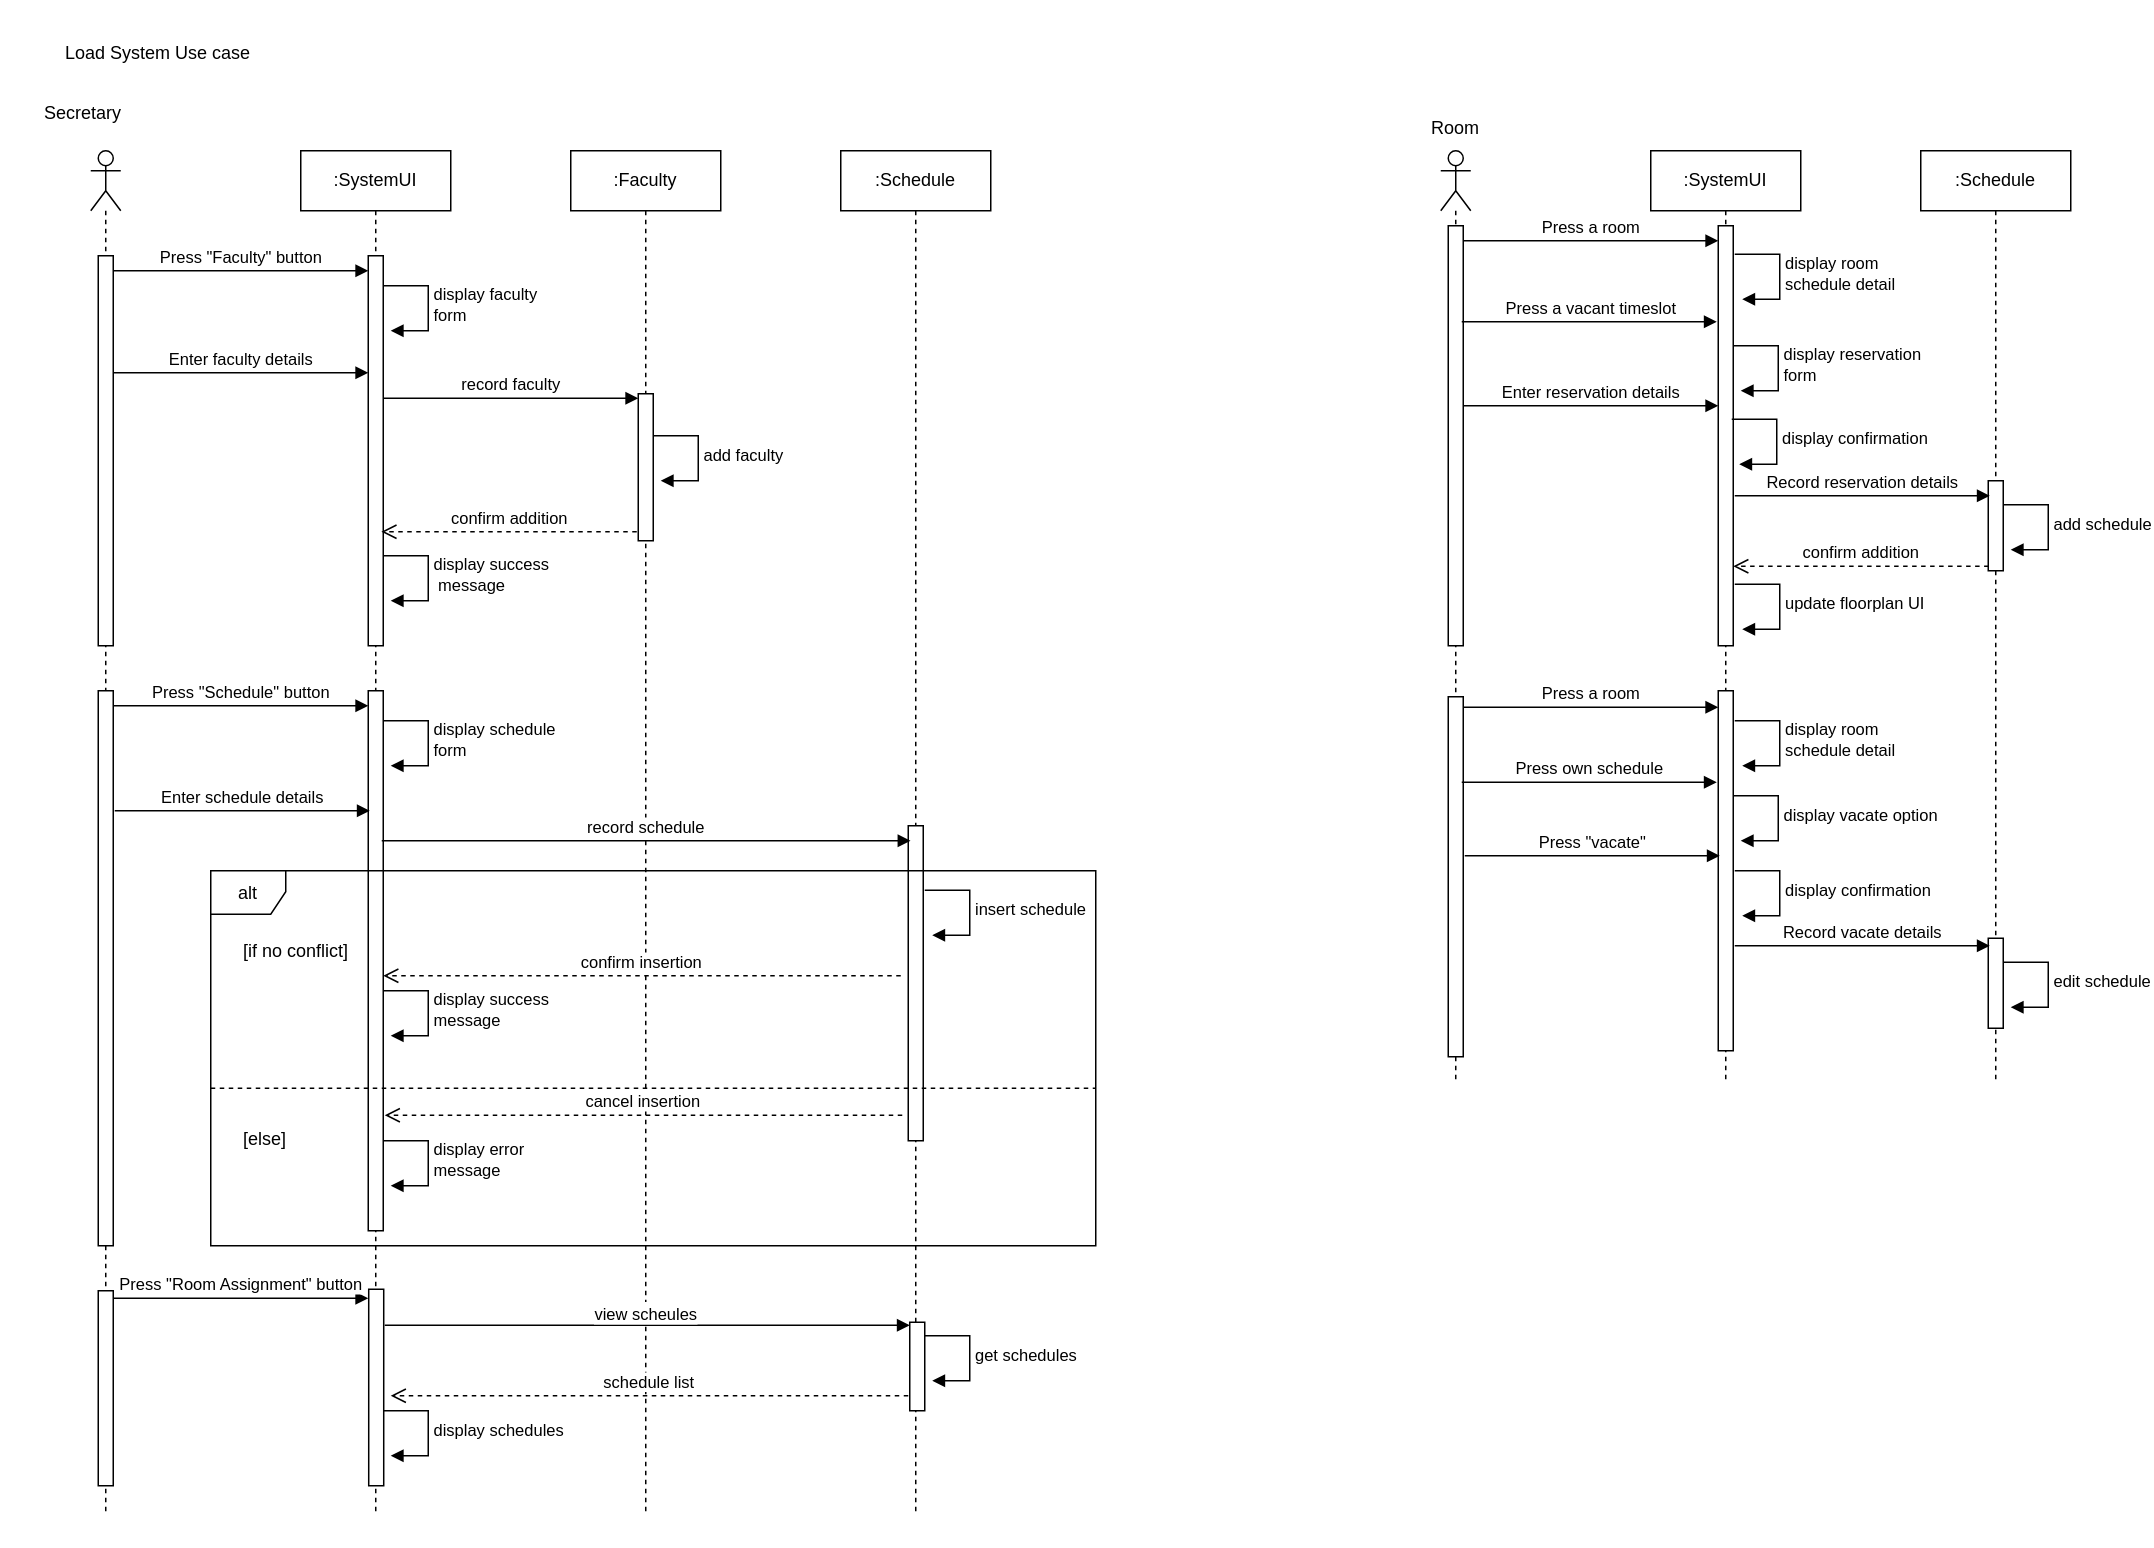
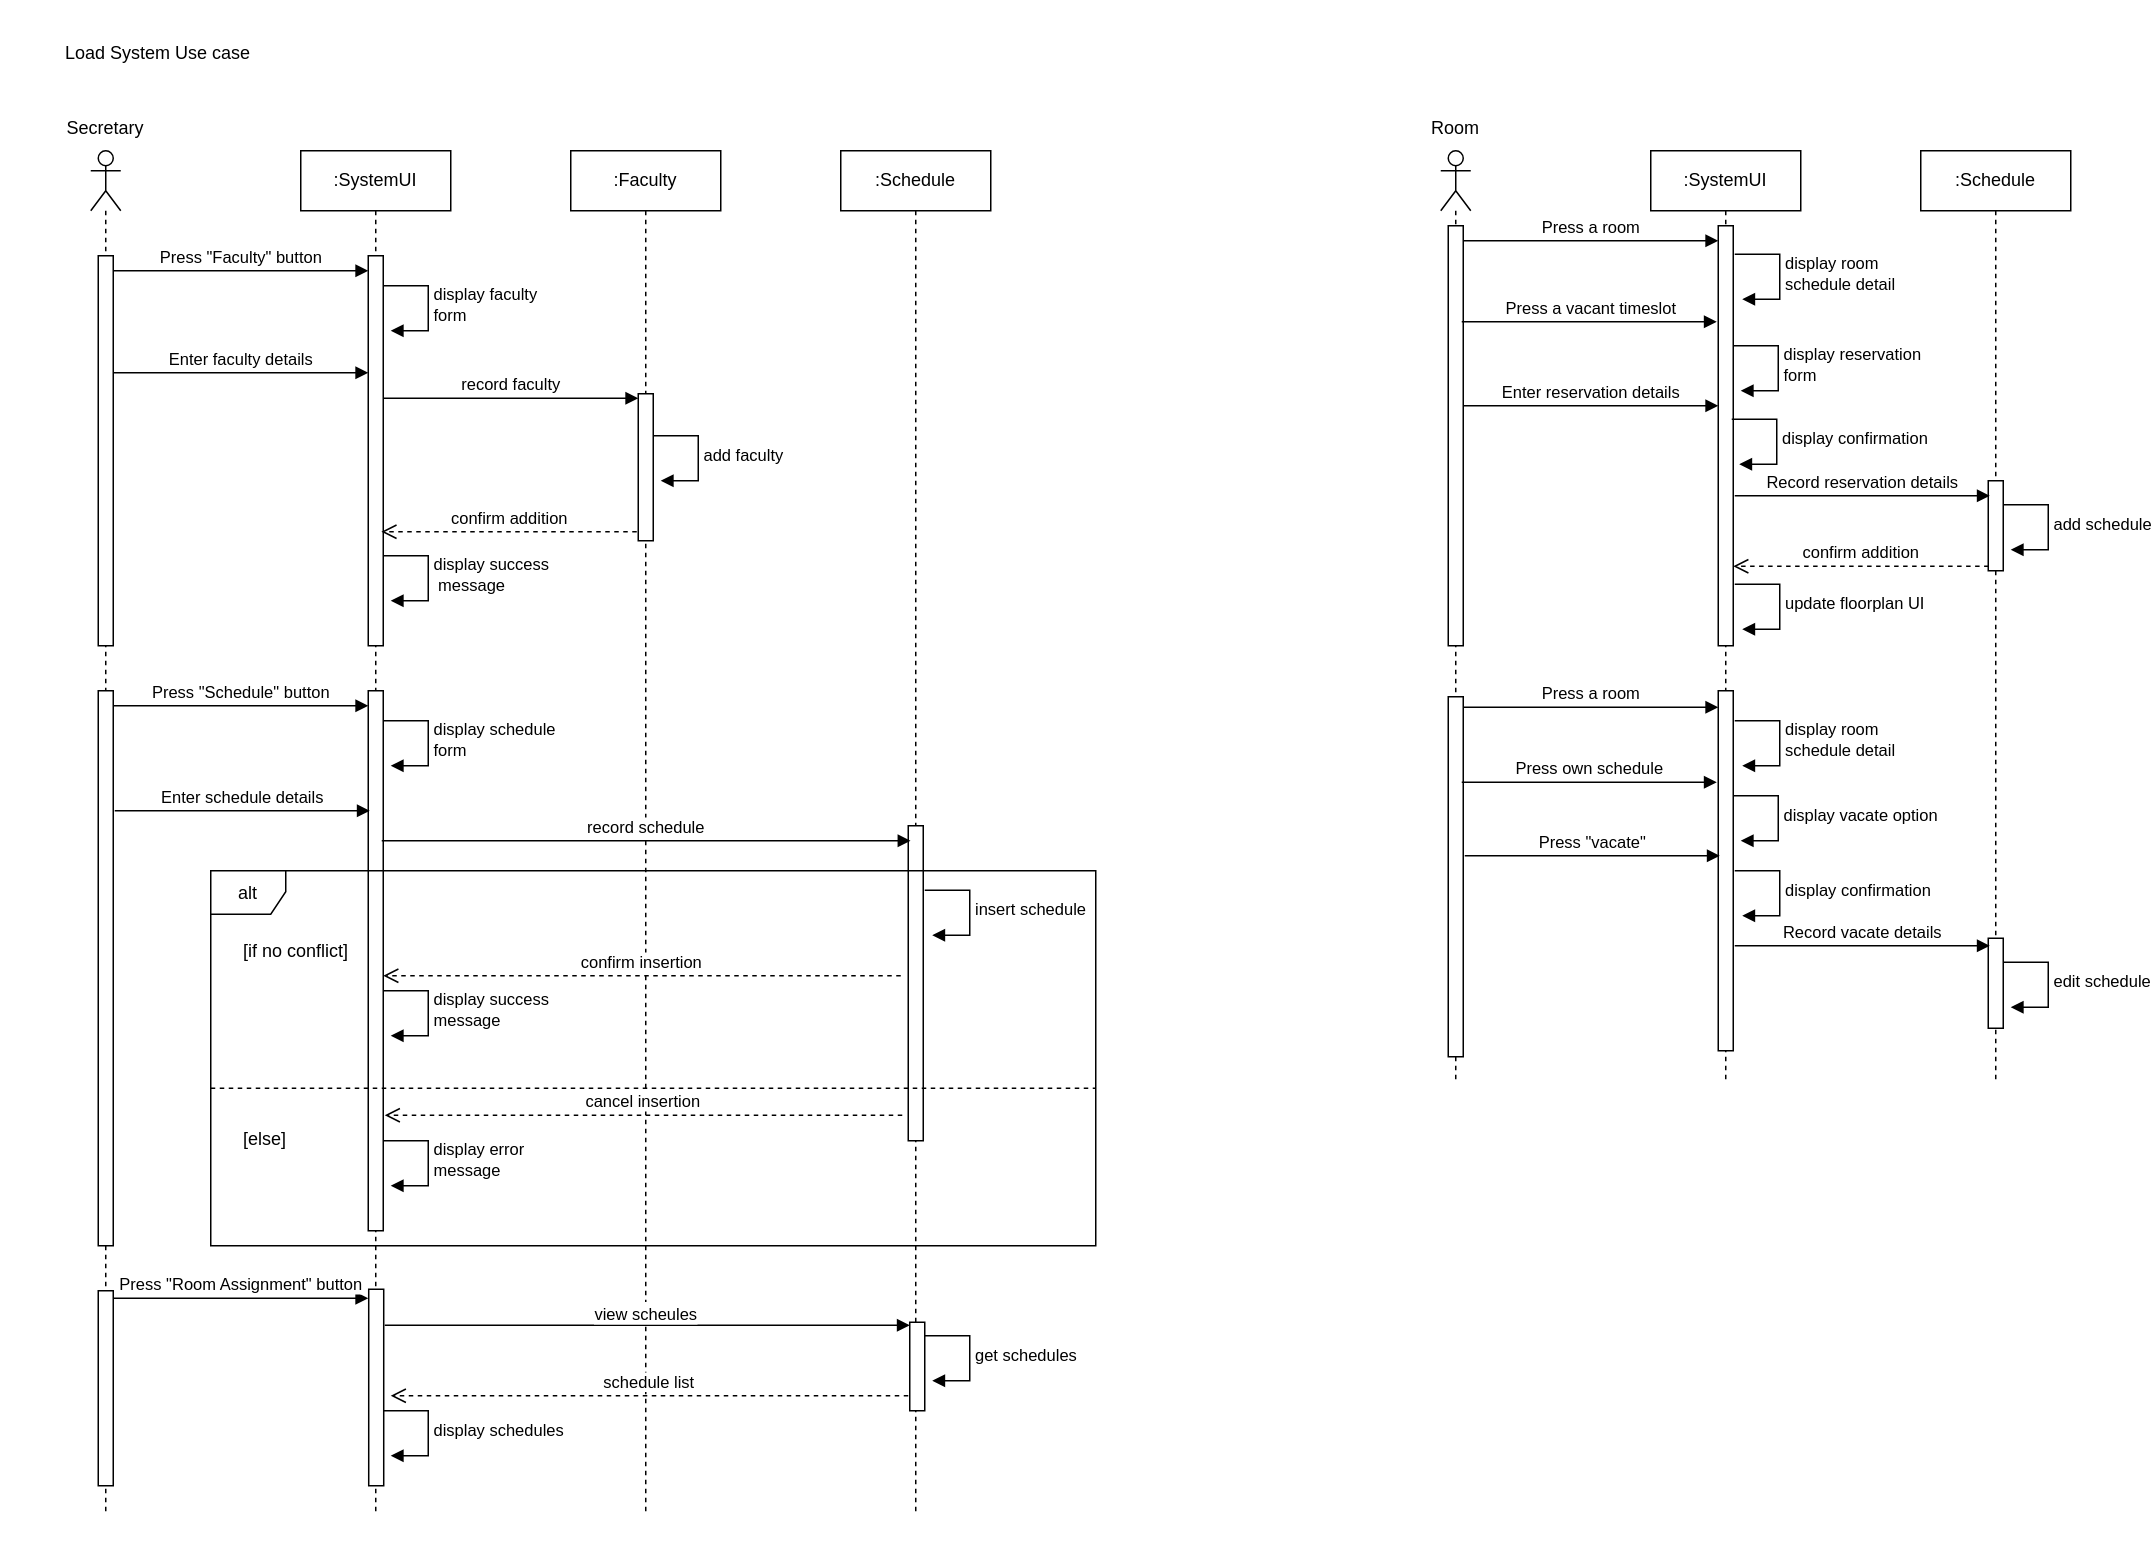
(83, 113) -> (106, 128)
